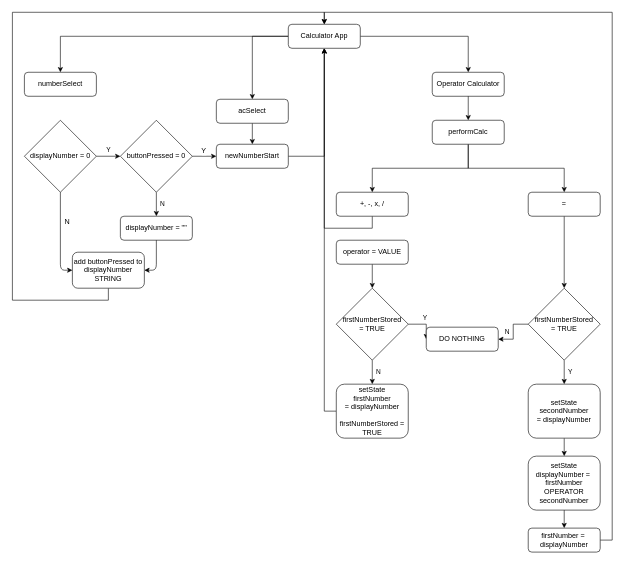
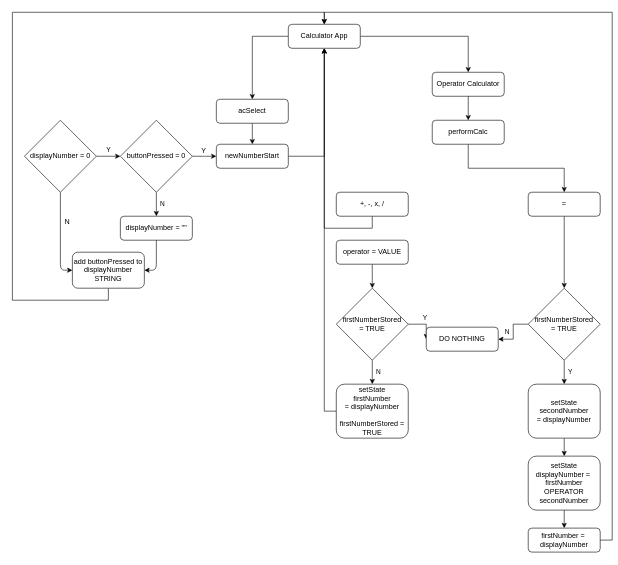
(60, 51) -> none
(60, 84) -> none
(372, 168) -> none
